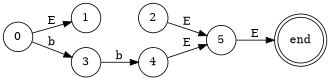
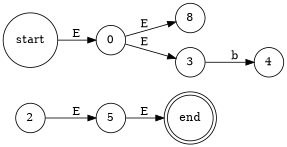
(86, 18) -> (190, 18)
none -> (30, 40)
(52, 42) -> (145, 42)
(183, 53) -> none
